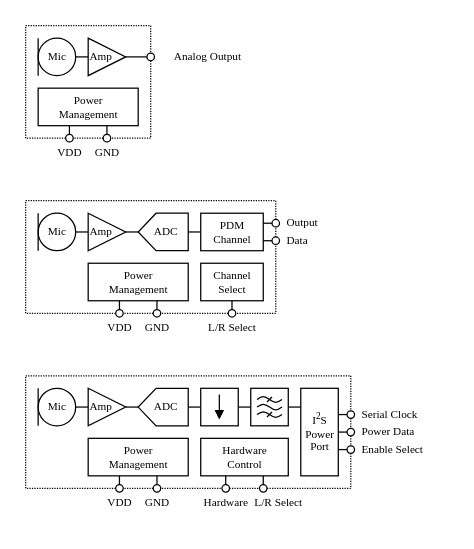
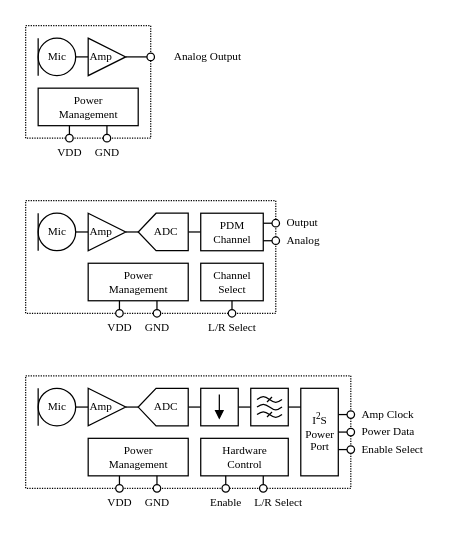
(299, 241) -> (304, 241)
(394, 414) -> (387, 414)
(226, 503) -> (226, 503)
